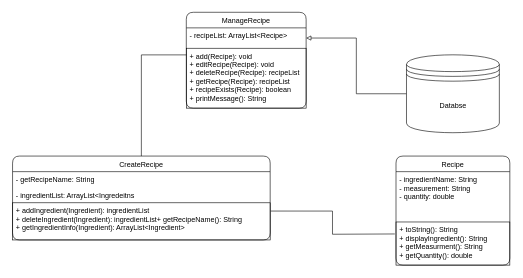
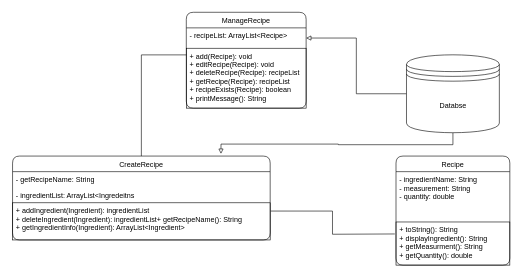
none -> (341, 145)
